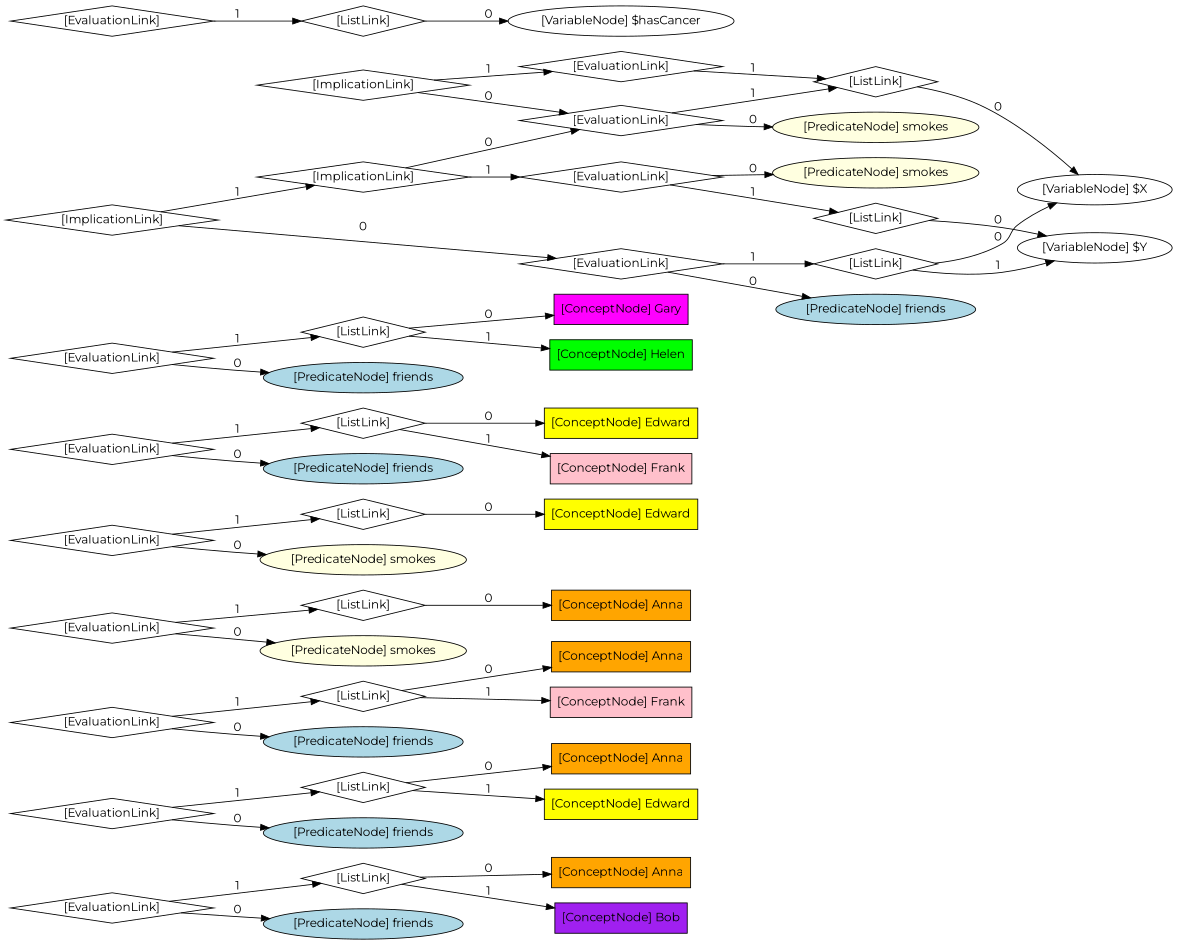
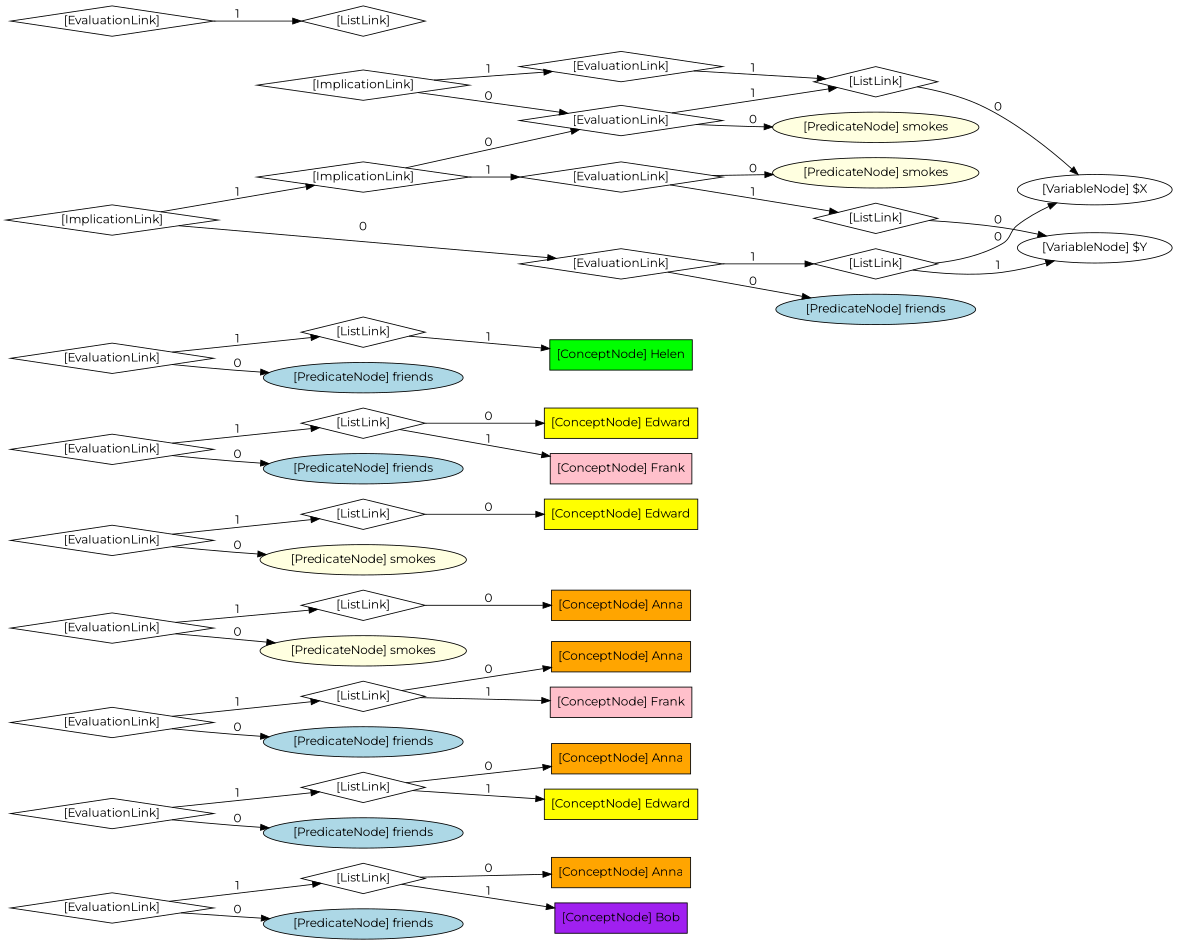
(621, 21) -> none
(621, 309) -> none
